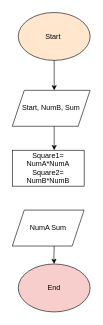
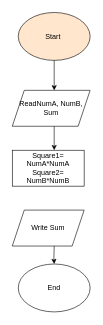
(51, 108) -> (51, 108)
(48, 228) -> (48, 228)
(54, 288) -> (54, 288)
